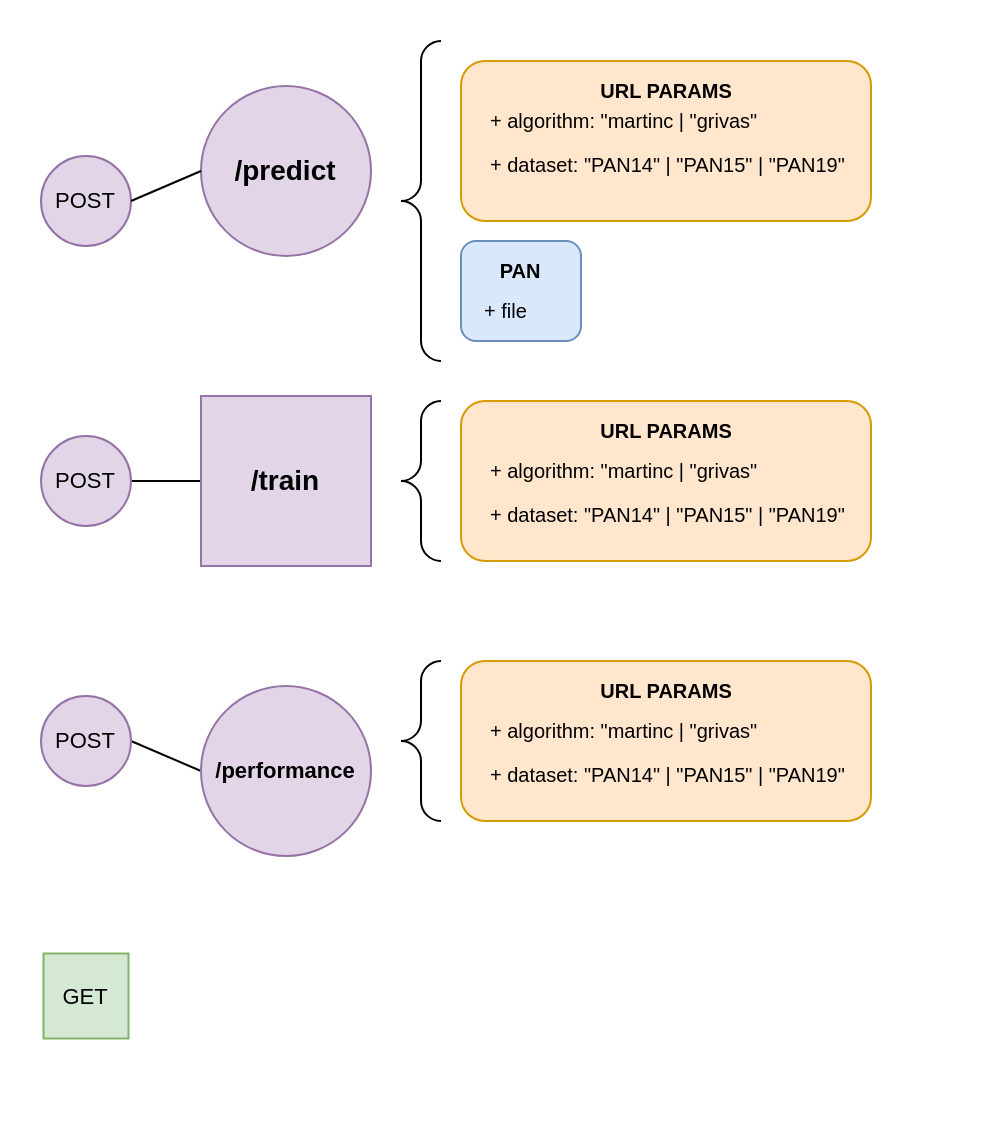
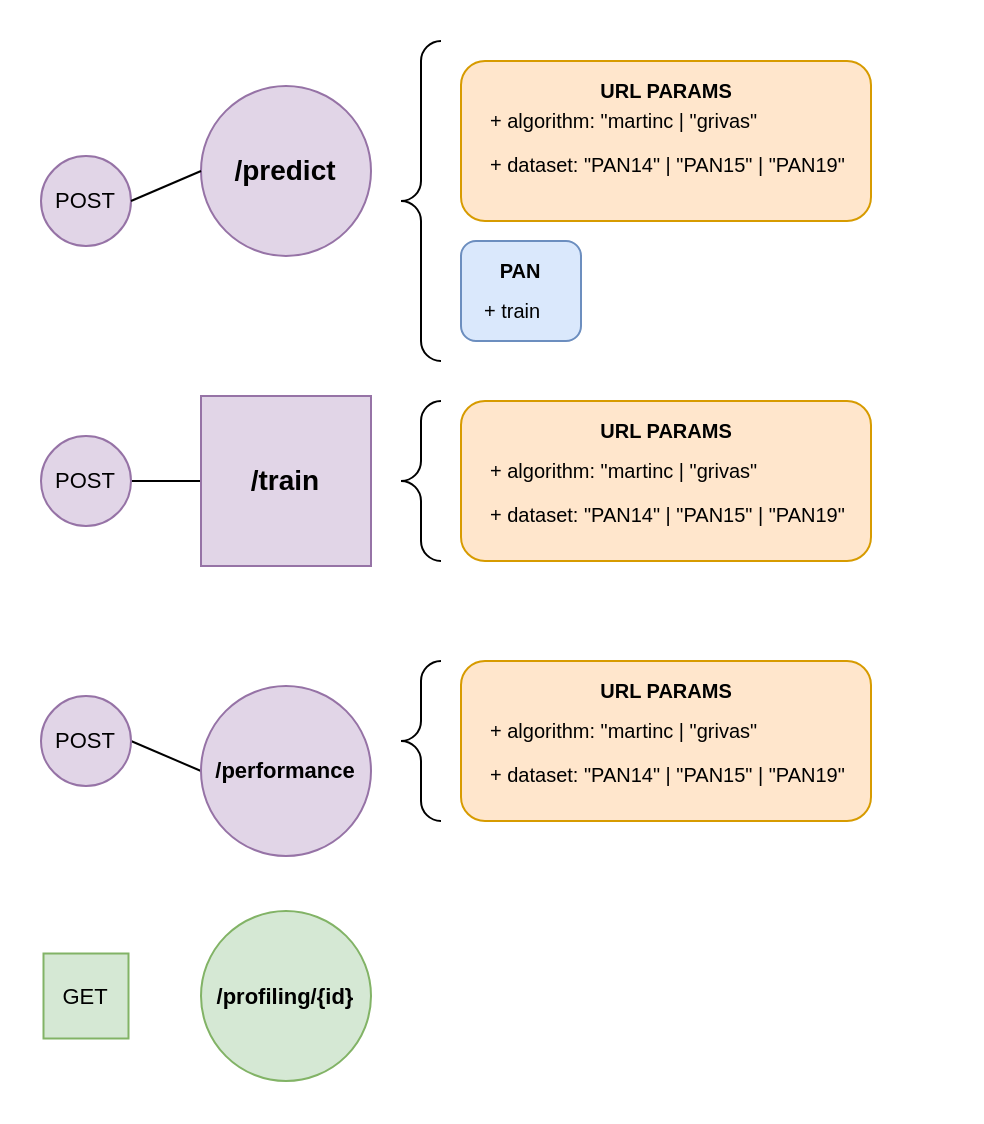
(511, 311) -> (519, 311)
none -> (286, 996)
